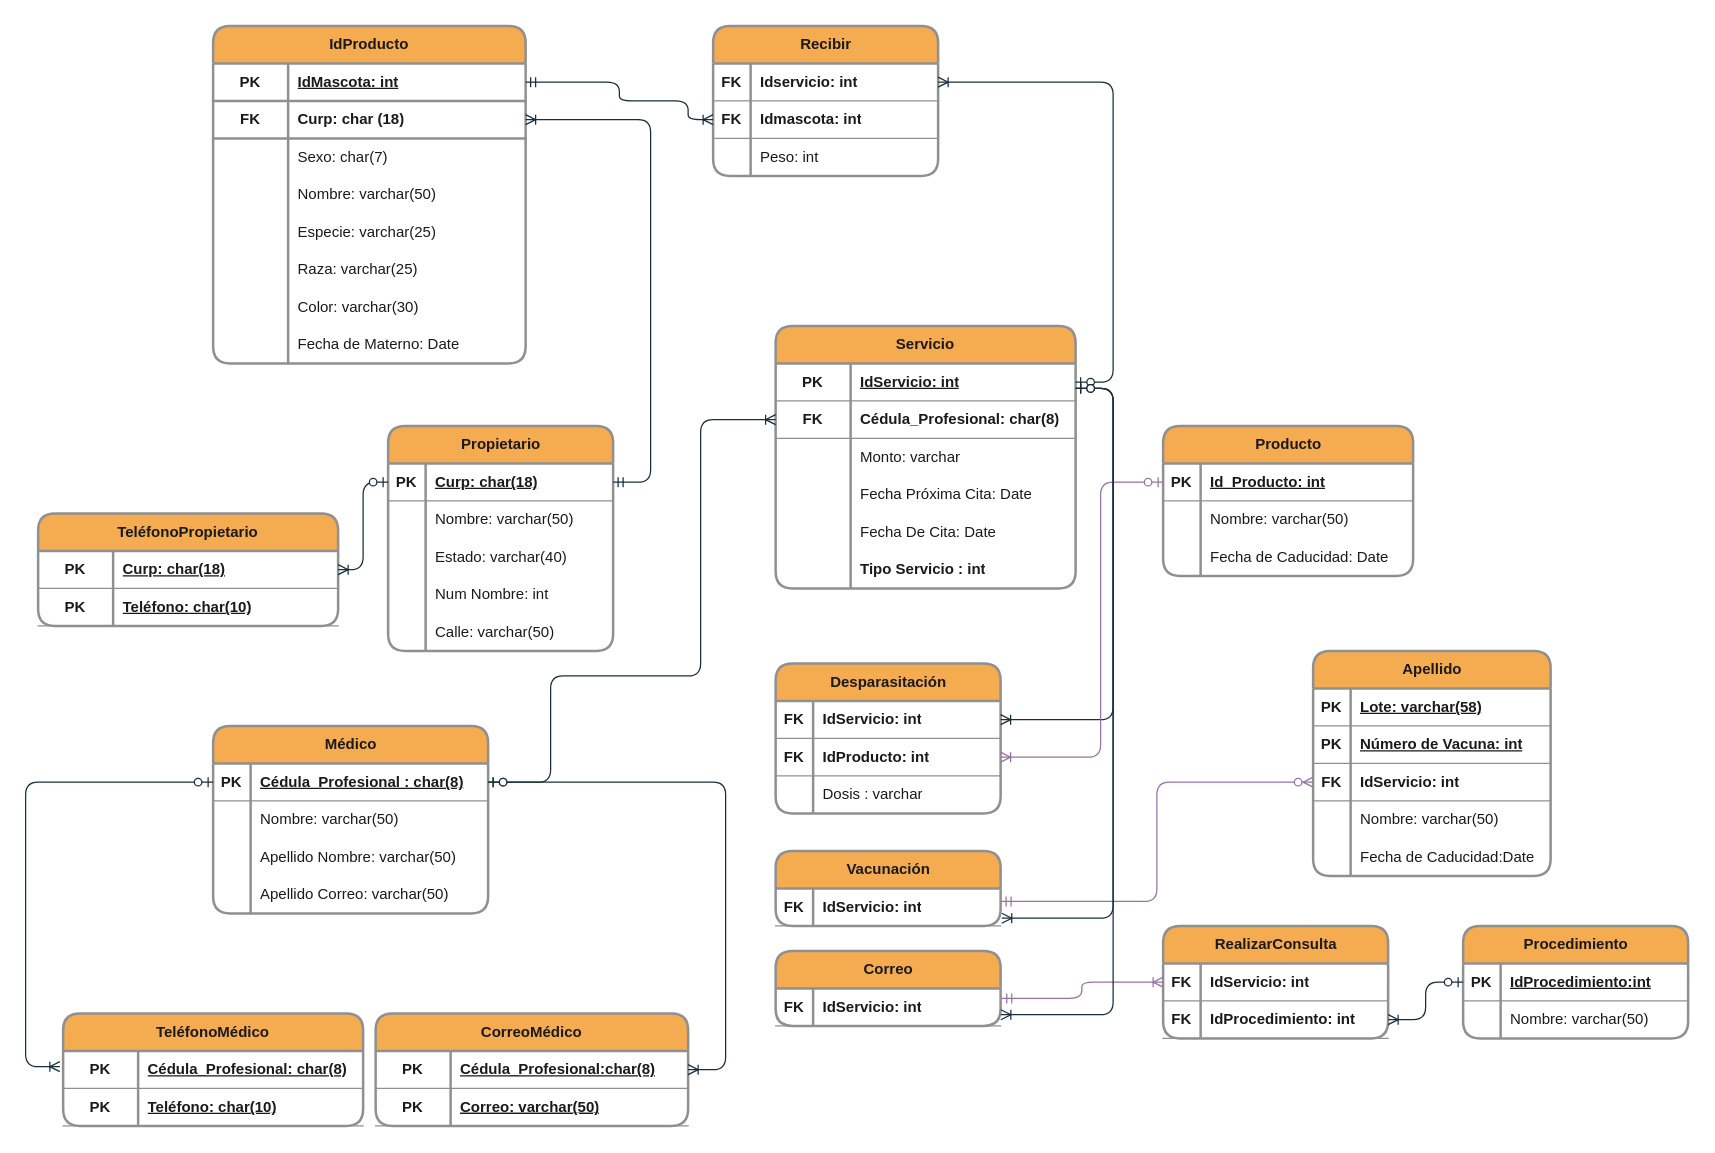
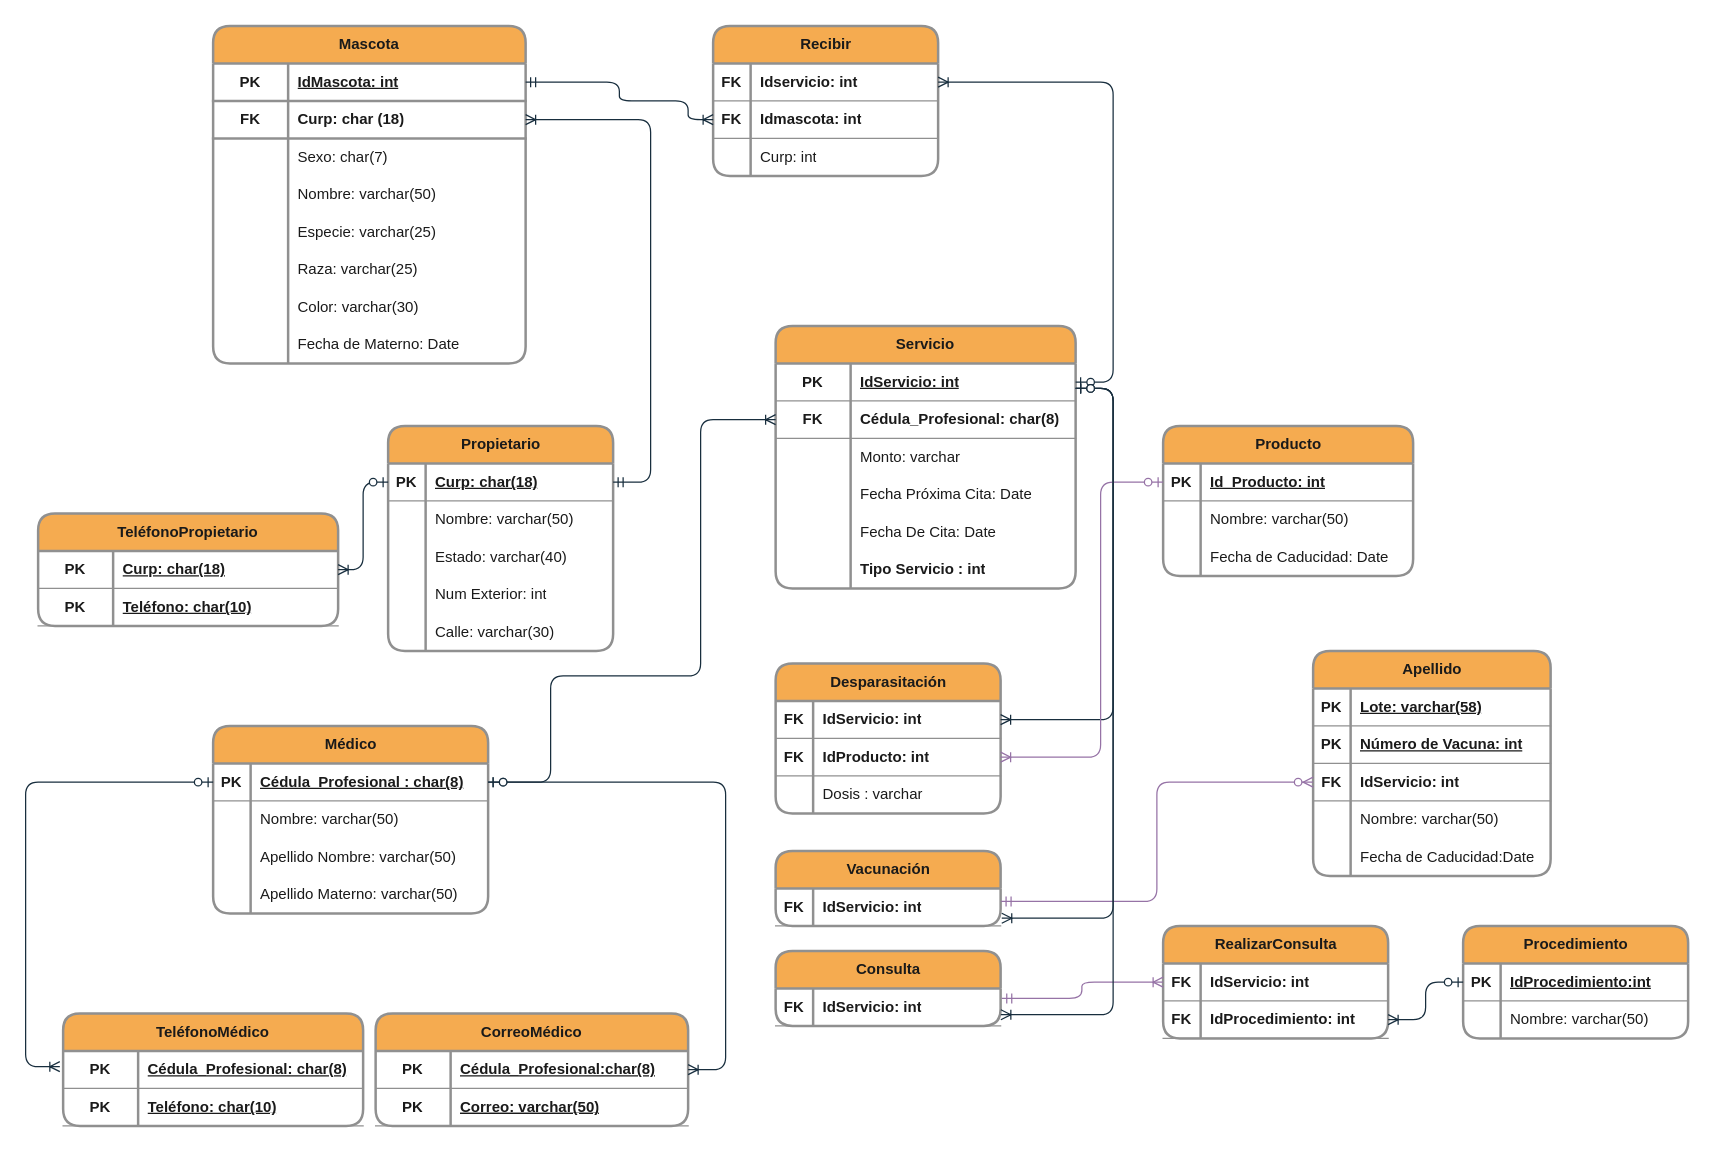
(369, 44) -> (369, 44)
(793, 157) -> (793, 157)
(491, 594) -> (497, 594)
(503, 632) -> (503, 632)
(367, 894) -> (371, 894)
(889, 969) -> (889, 969)
